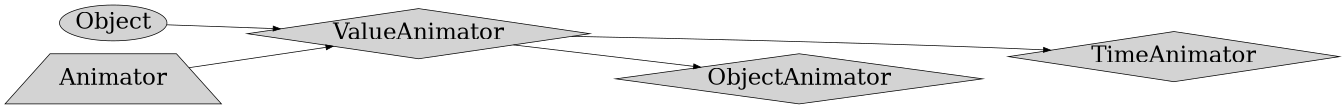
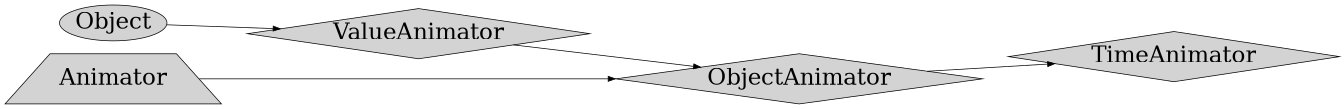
(808, 42) -> (987, 68)
(257, 58) -> (404, 79)
